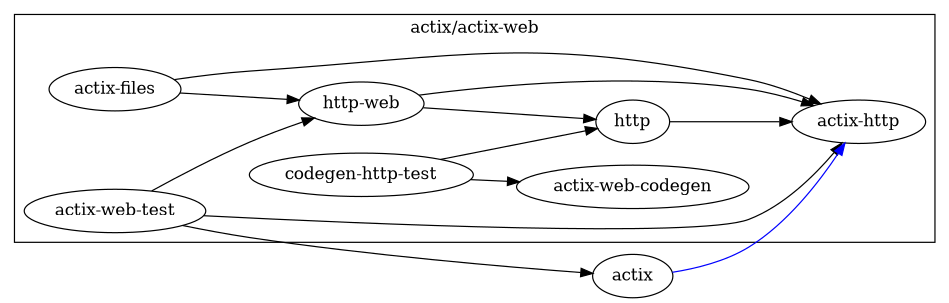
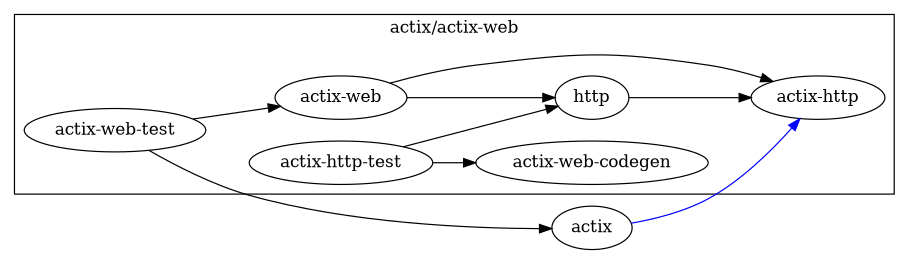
(115, 89) -> none
(361, 104) -> (341, 98)
(361, 175) -> (341, 163)
(531, 228) -> none
